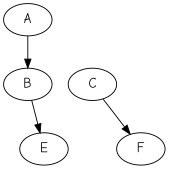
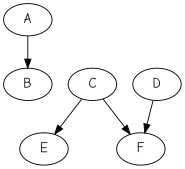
none -> (157, 84)
(35, 112) -> (71, 113)
